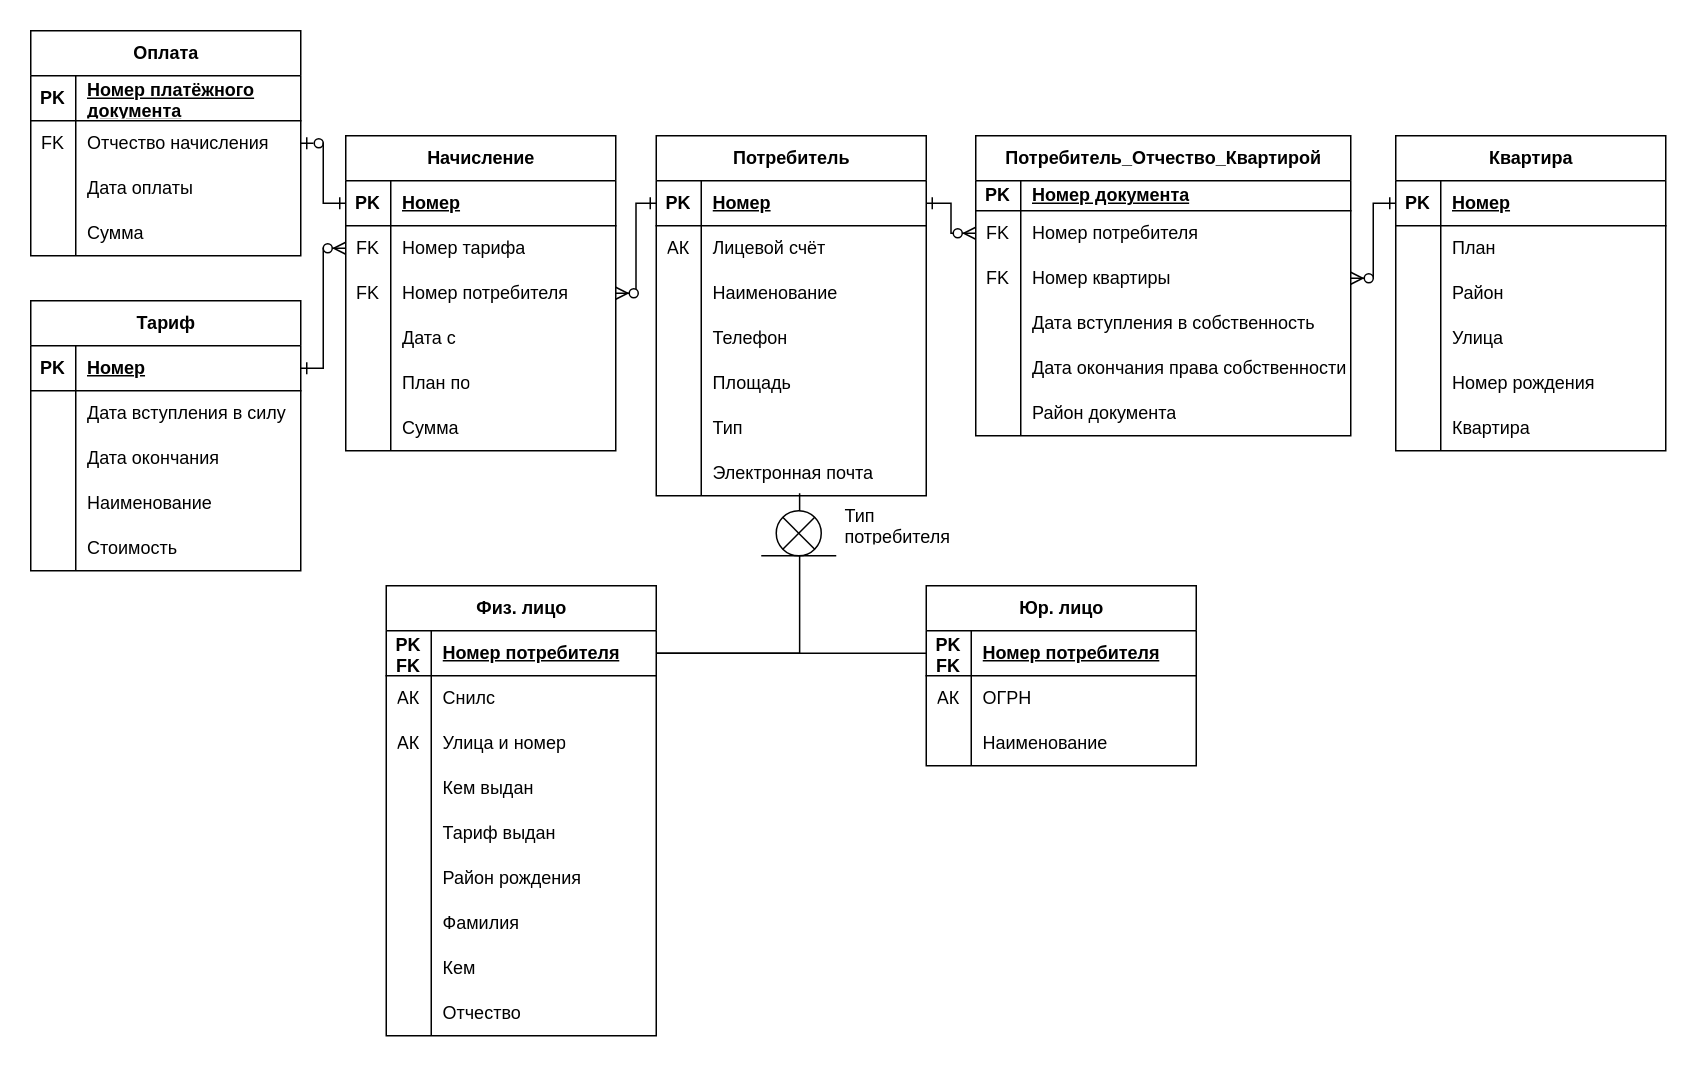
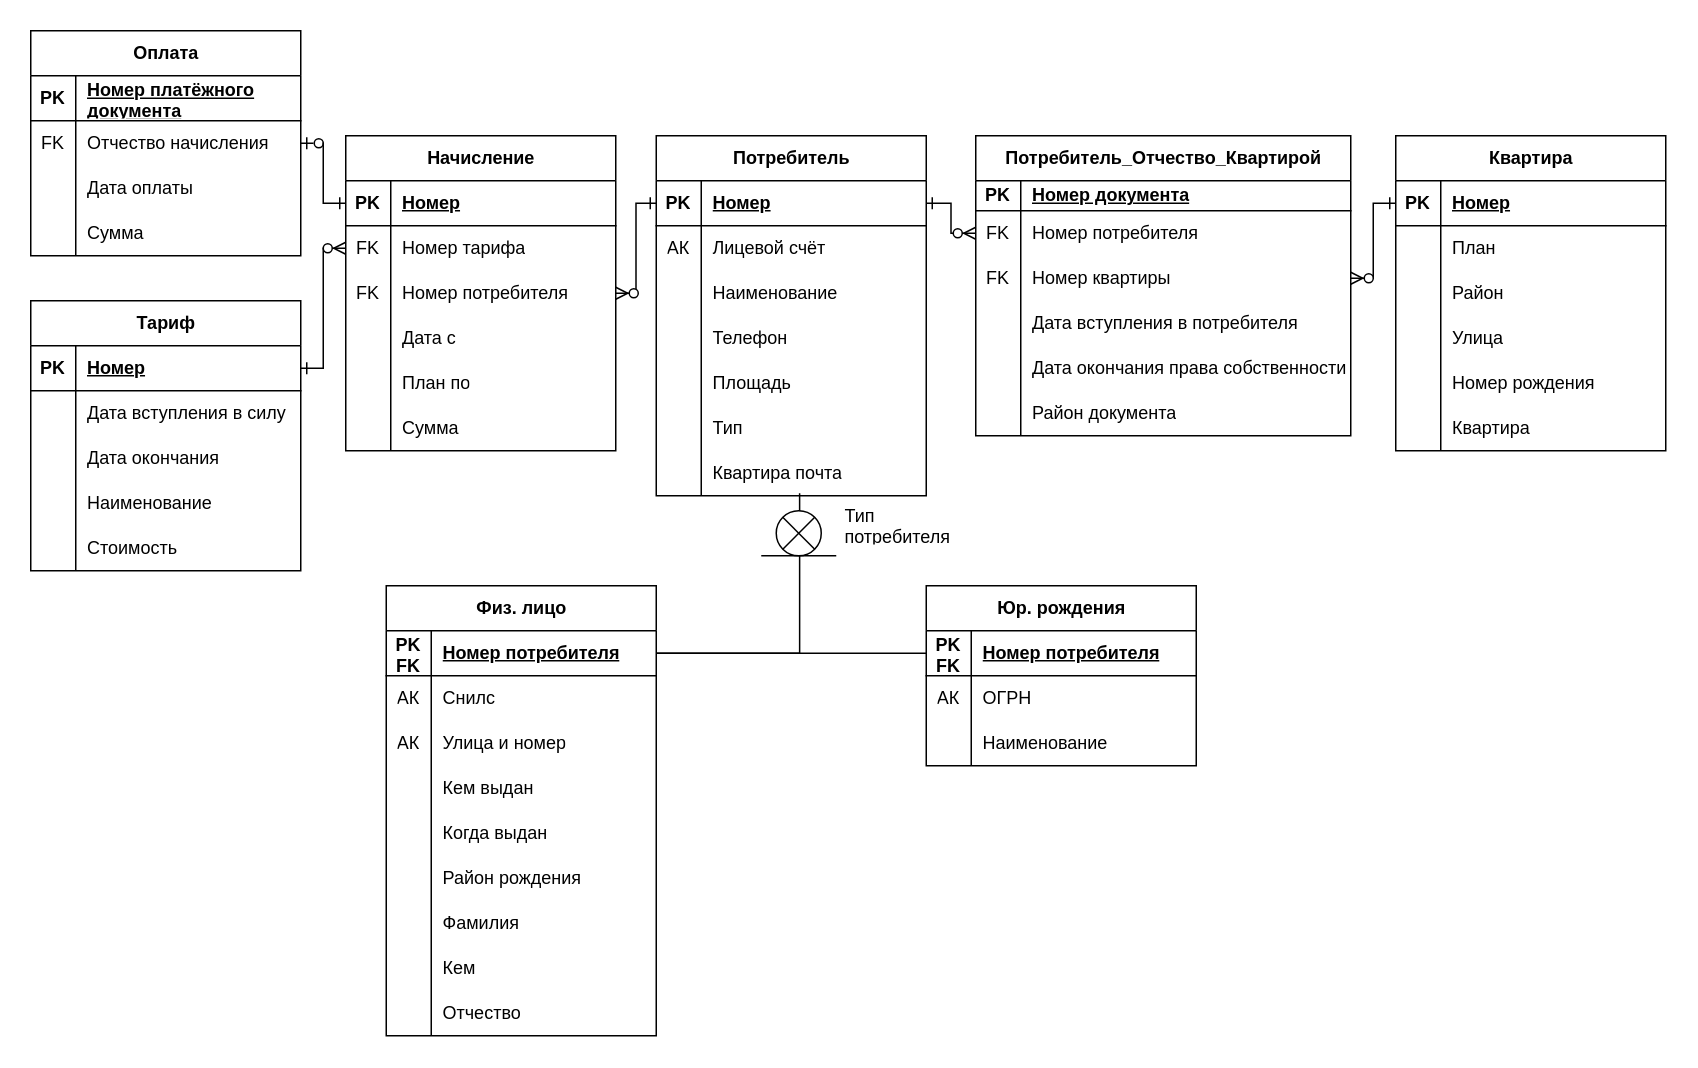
(1182, 323) -> (1172, 323)
(797, 473) -> (781, 473)
(1062, 608) -> (1062, 608)
(496, 833) -> (496, 833)
